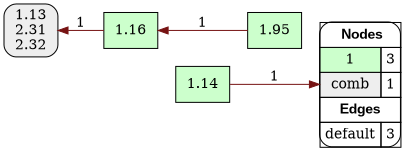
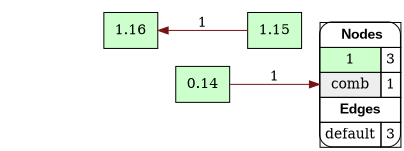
(31, 30) -> none
(275, 30) -> (275, 30)
(203, 84) -> (203, 84)
